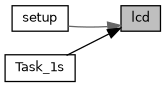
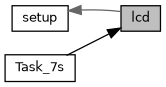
(88, 27) -> (101, 10)
(40, 68) -> (40, 68)
